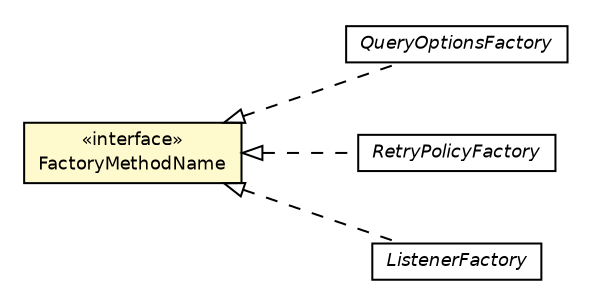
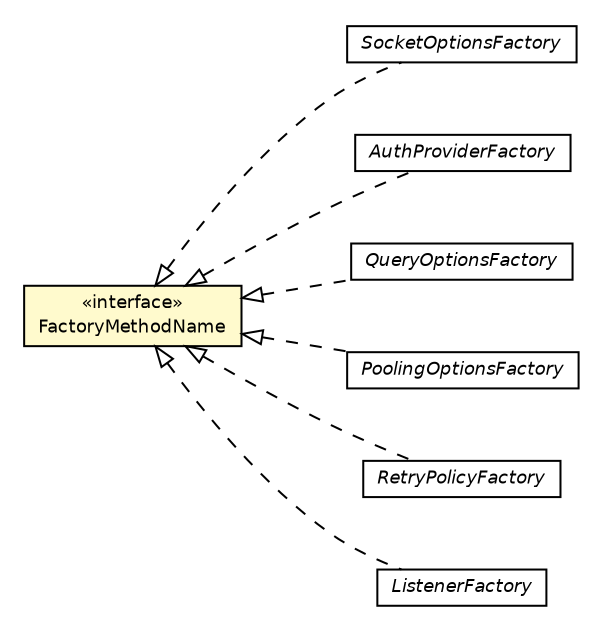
none -> (462, 44)
none -> (462, 153)
none -> (462, 370)
